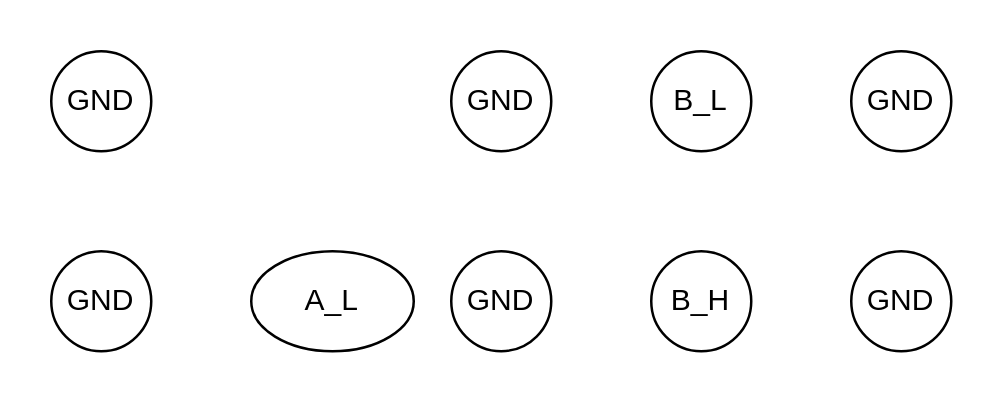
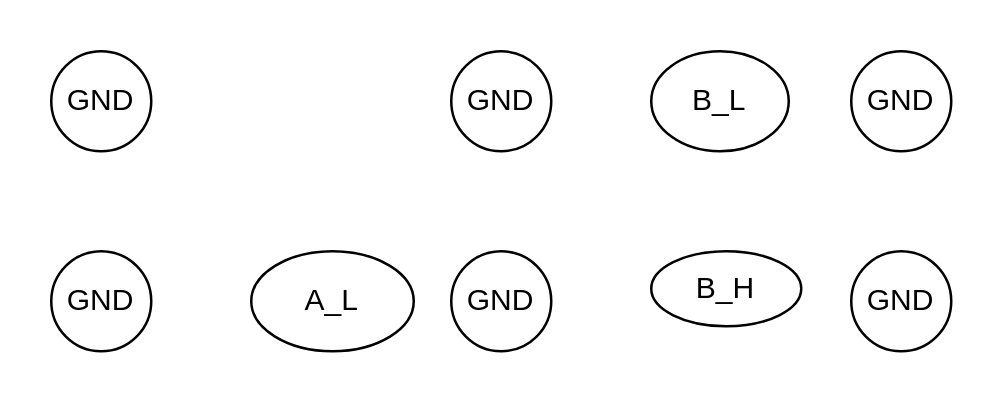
(701, 101) -> (720, 101)
(701, 301) -> (726, 289)
